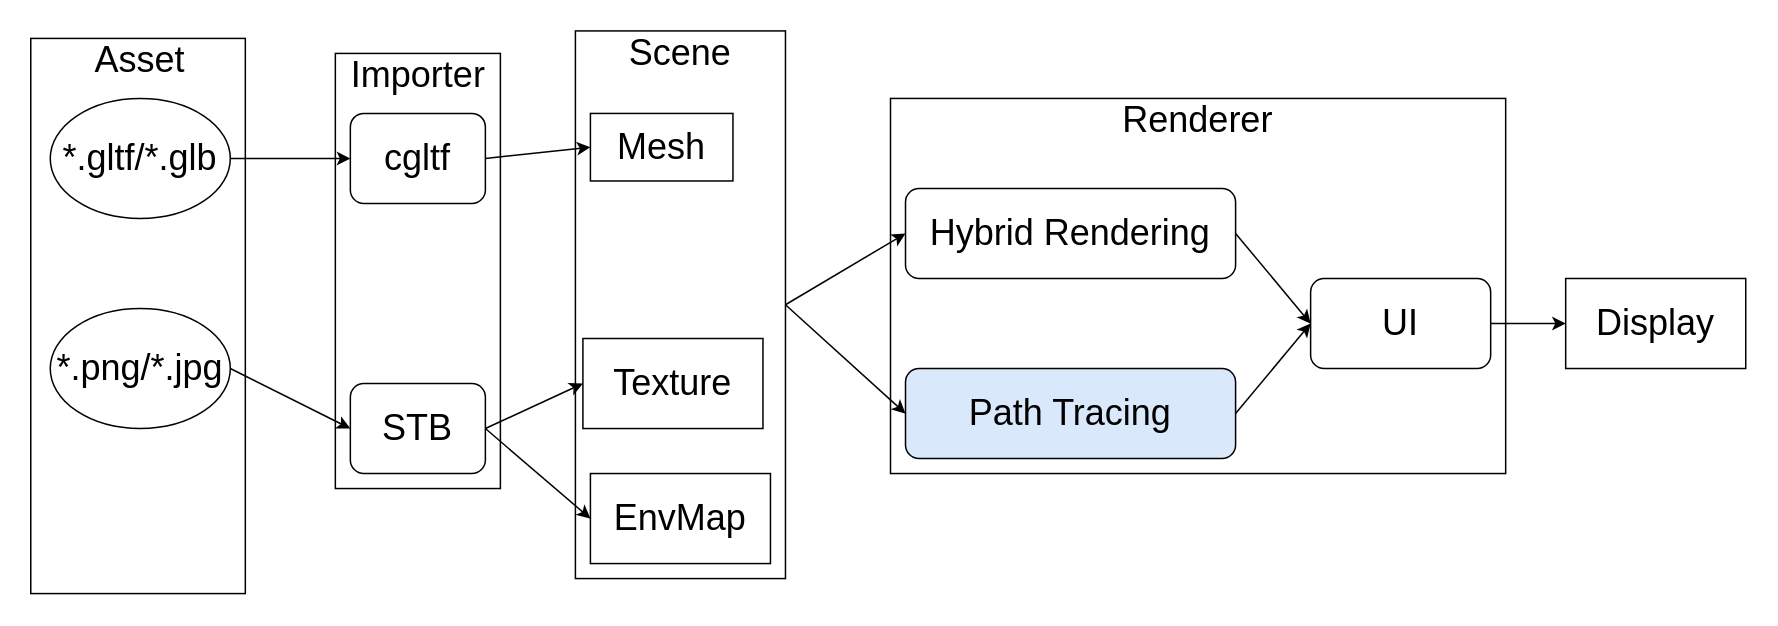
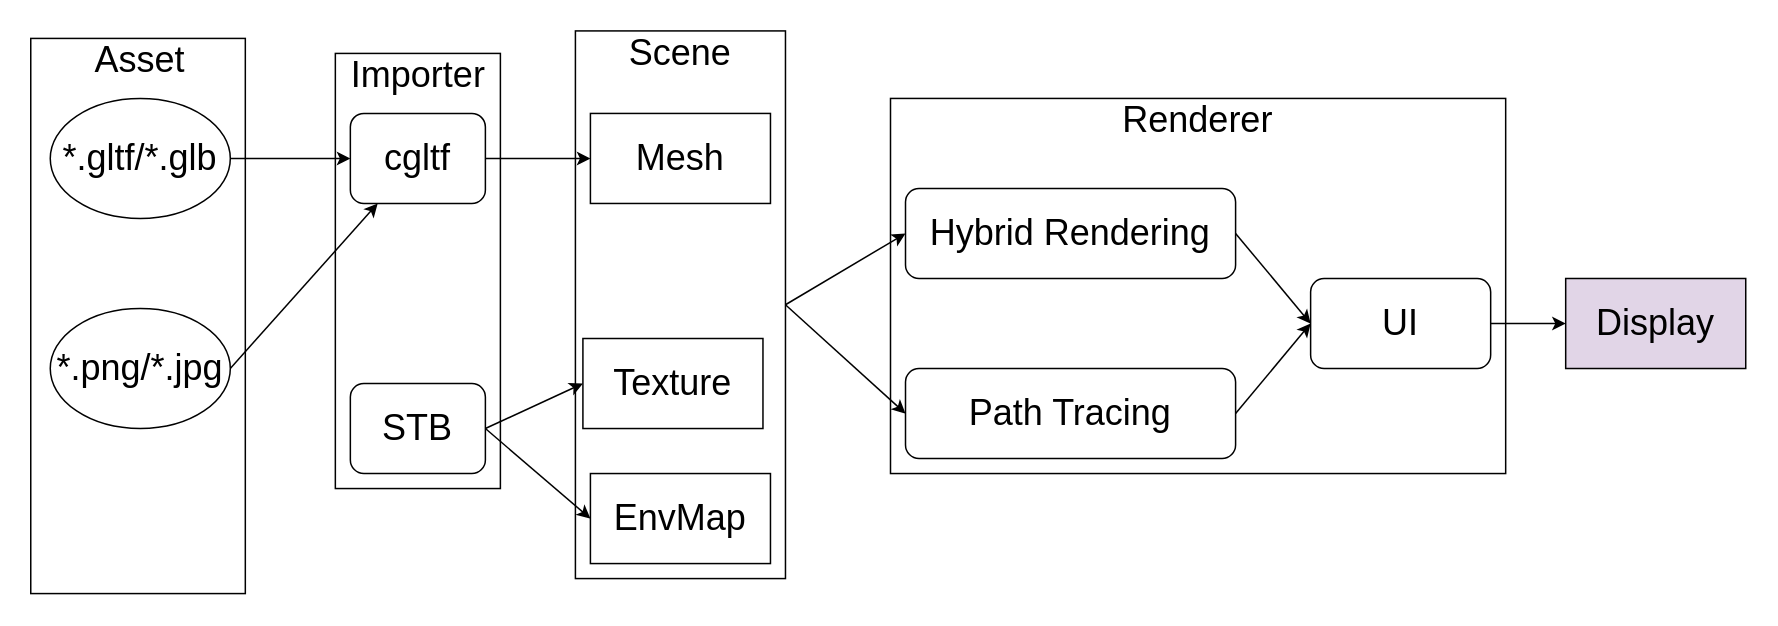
(662, 147) -> (680, 158)
(1655, 323) -> (1655, 323)
(286, 396) -> (300, 290)
(1070, 413) -> (1070, 413)
